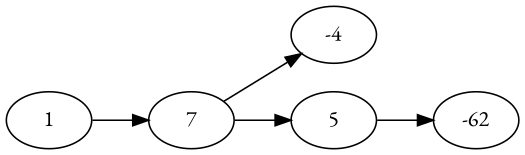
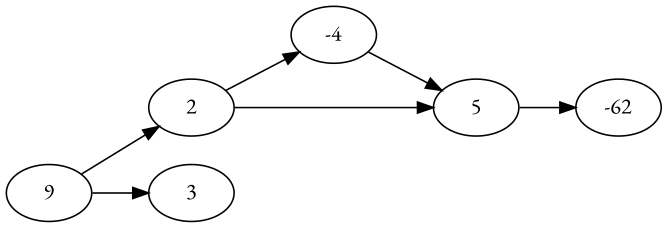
none -> (398, 68)
(49, 120) -> (49, 193)
(191, 120) -> (191, 108)
none -> (191, 193)
